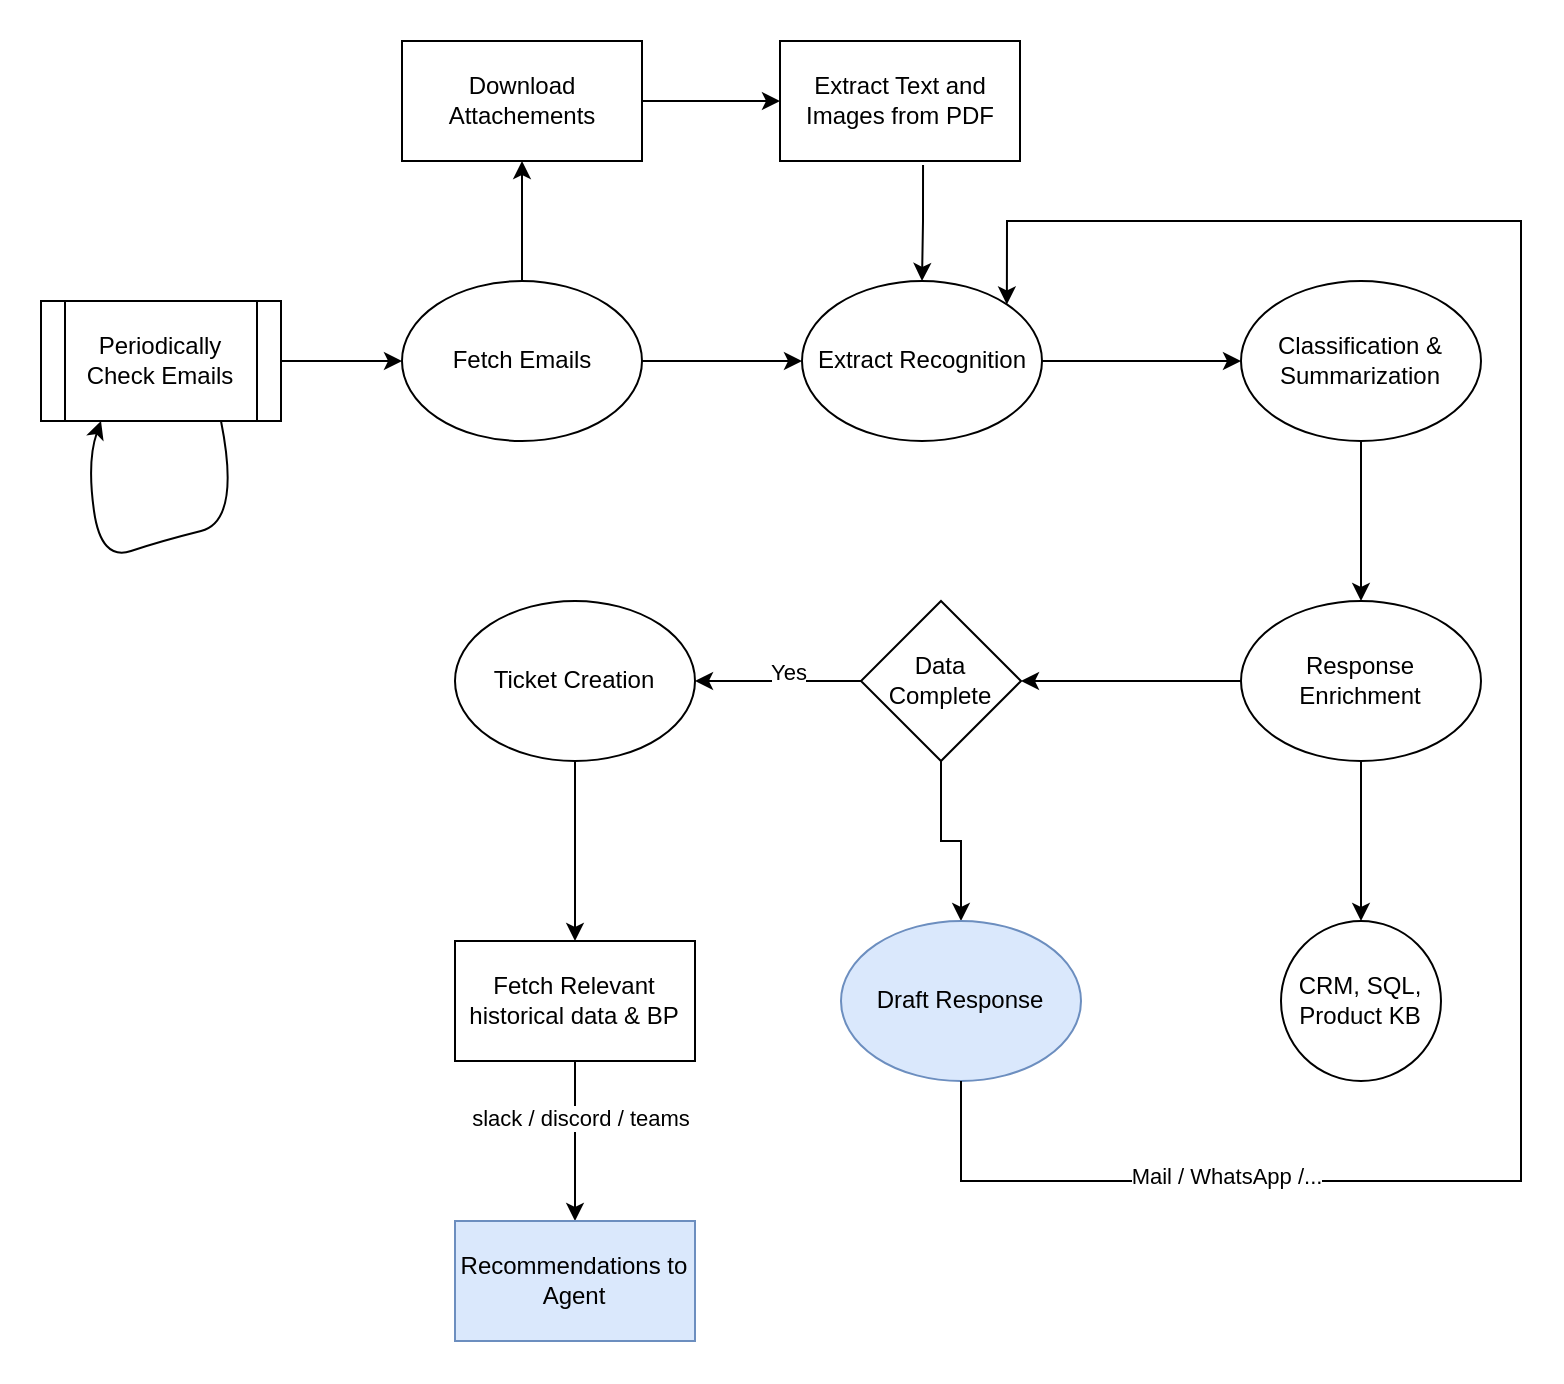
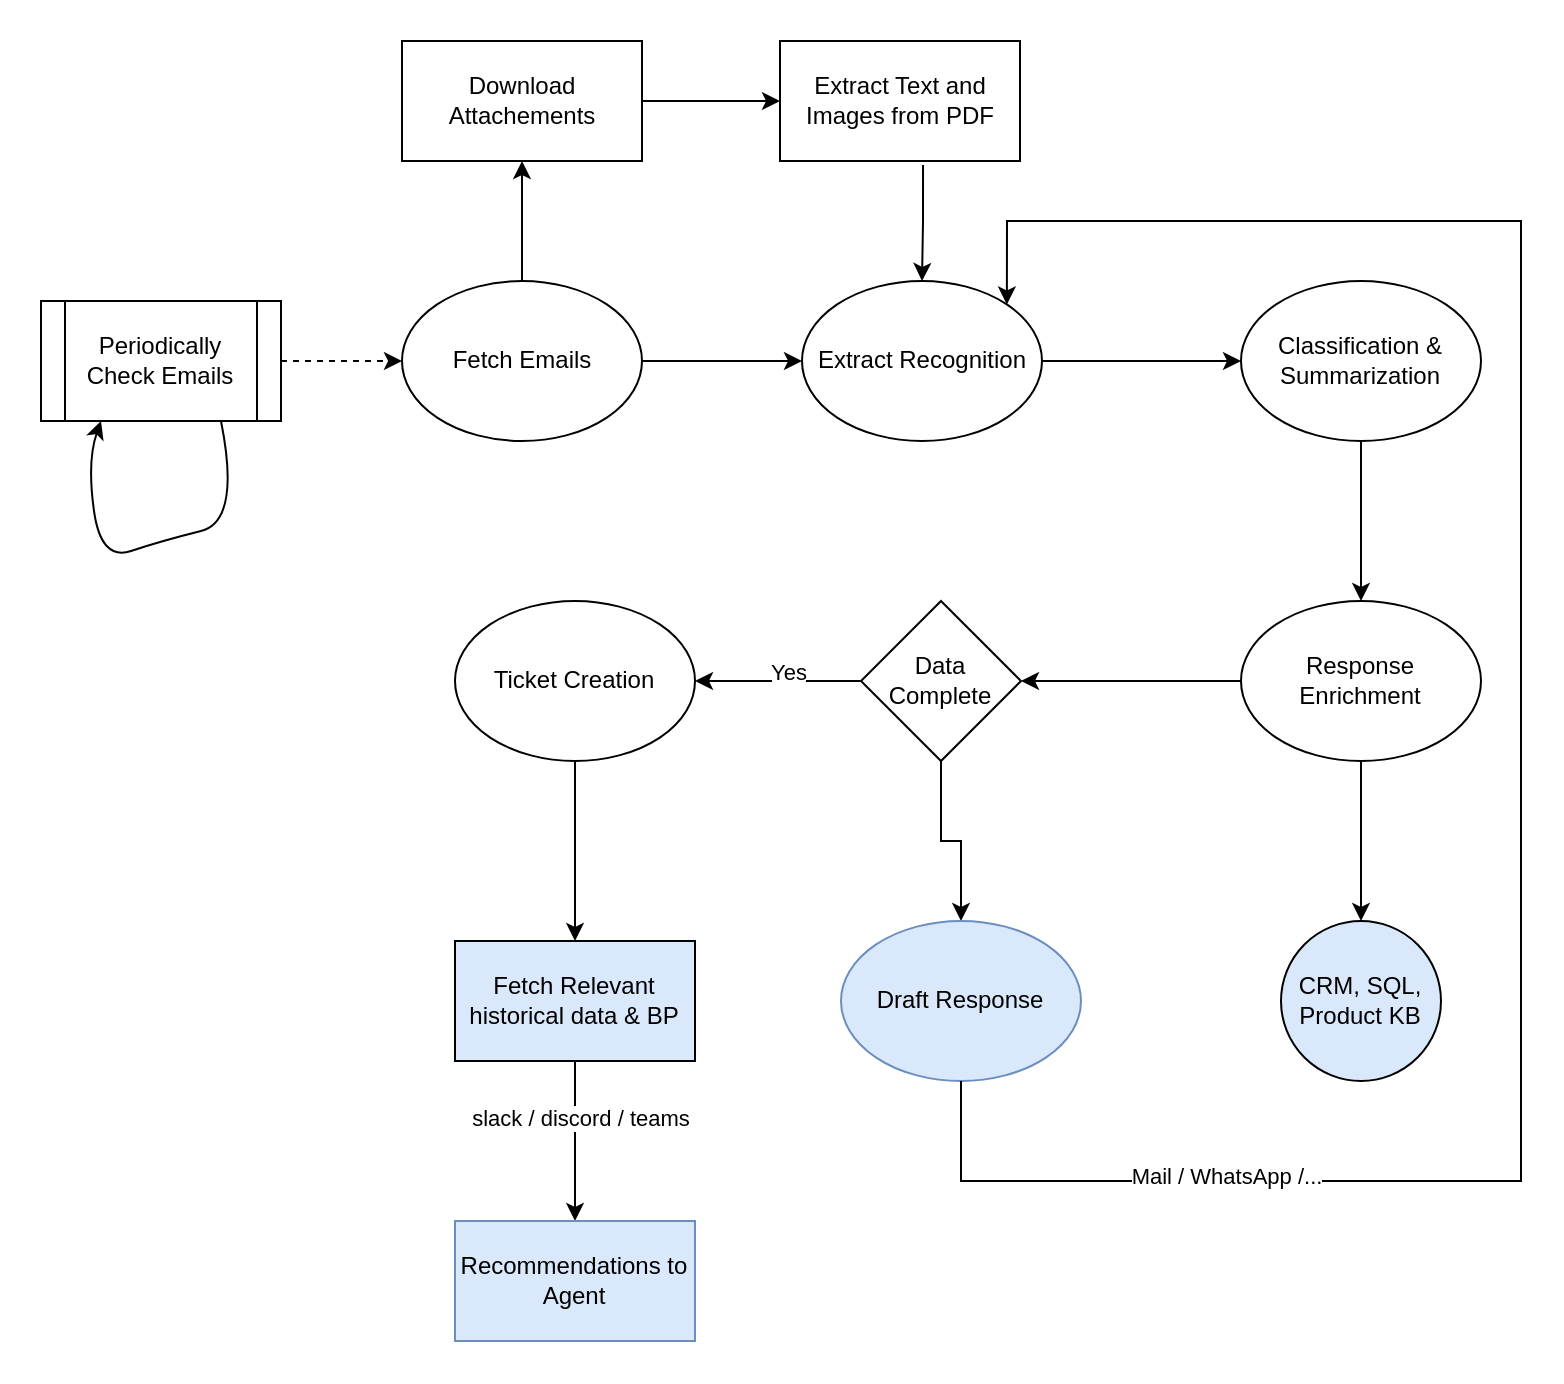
(337, 361) -> (337, 361)
(575, 1001) -> (575, 1001)
(1361, 1001) -> (1361, 1001)
